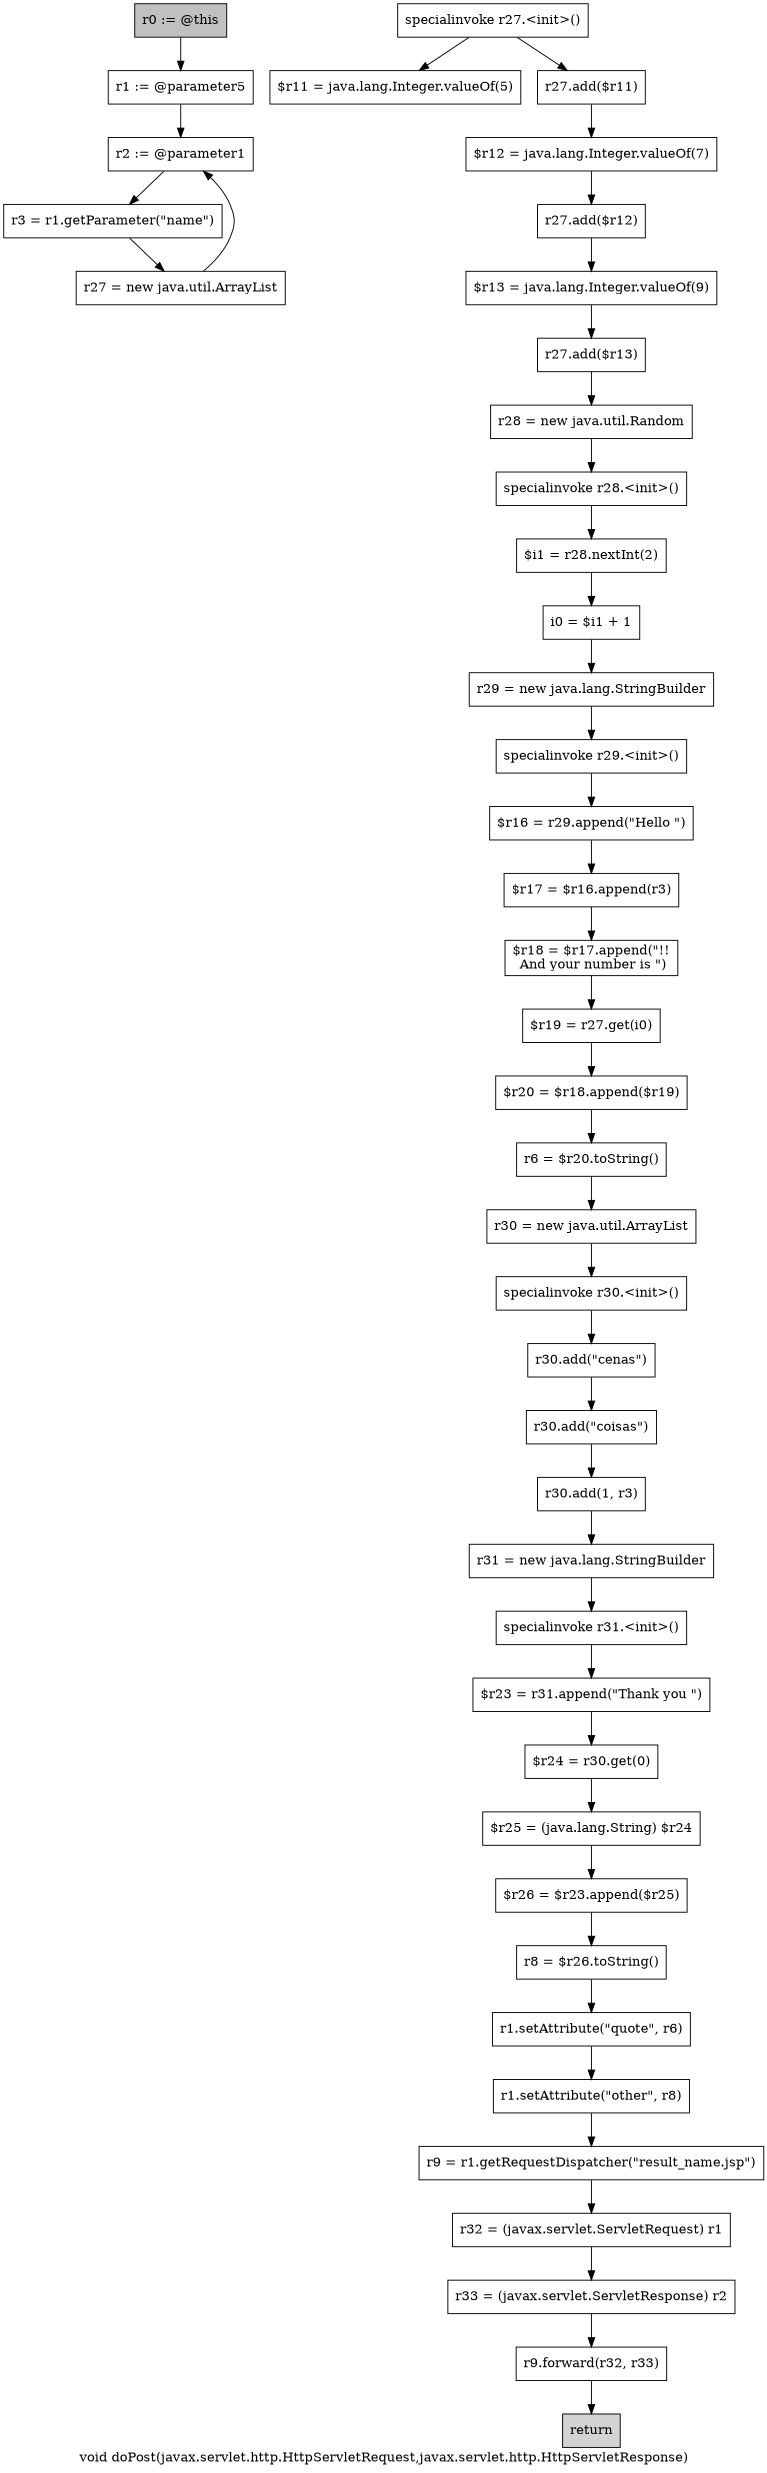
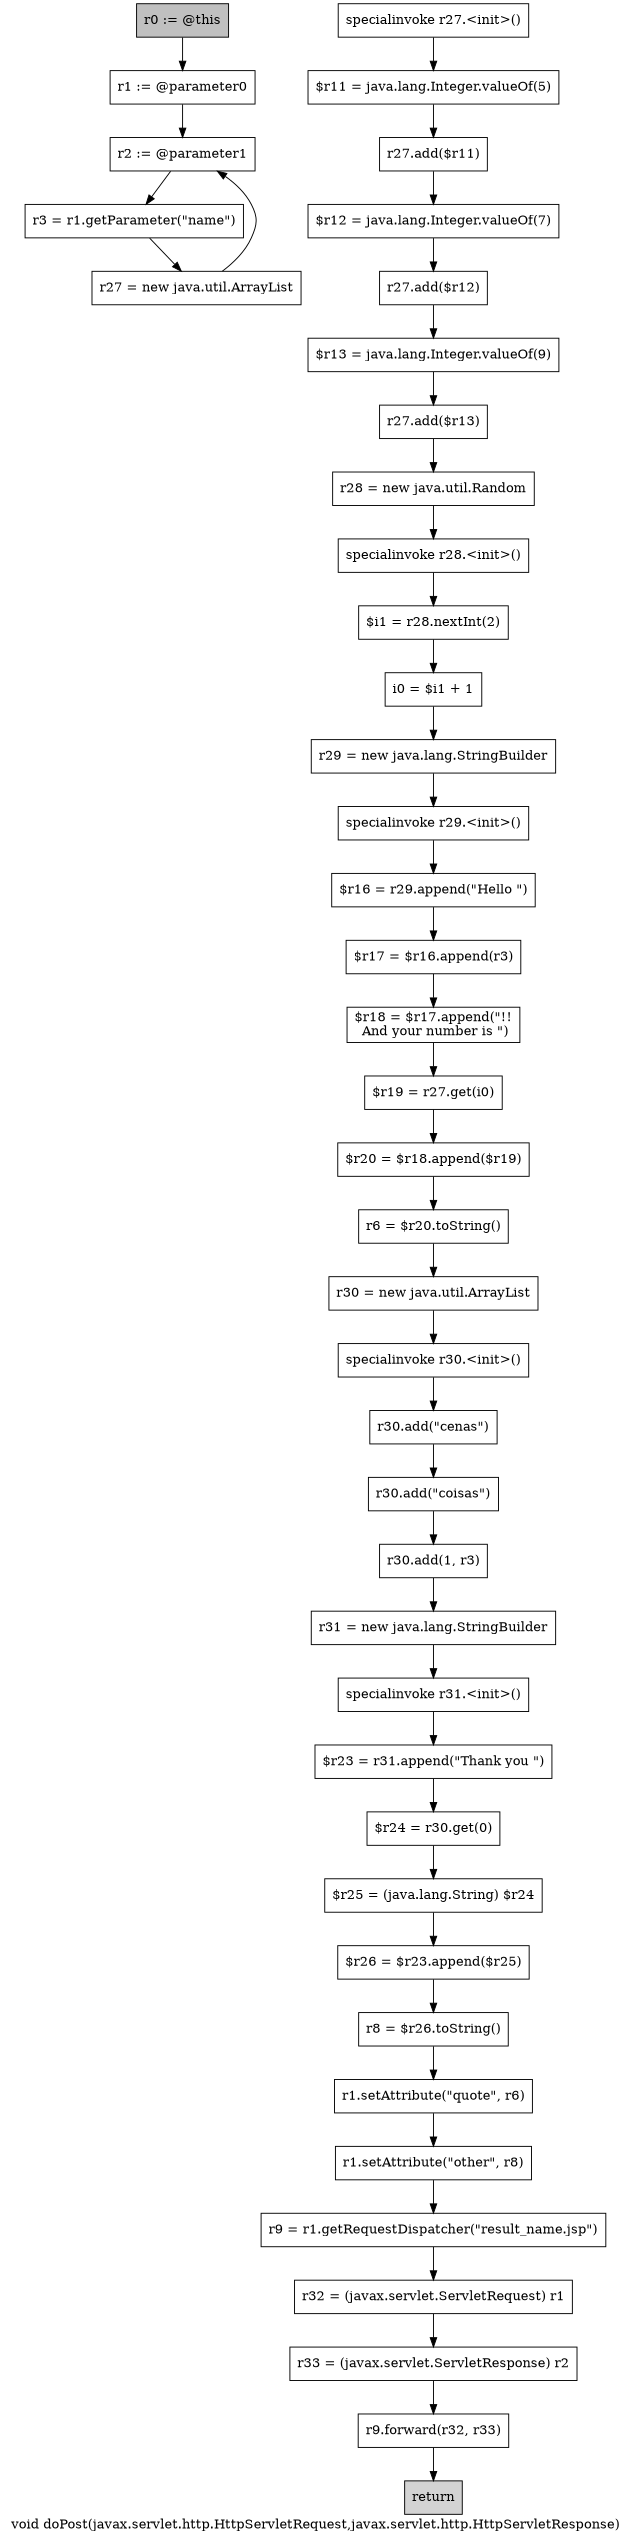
(538, 51) -> (433, 116)
(181, 87) -> (183, 87)
